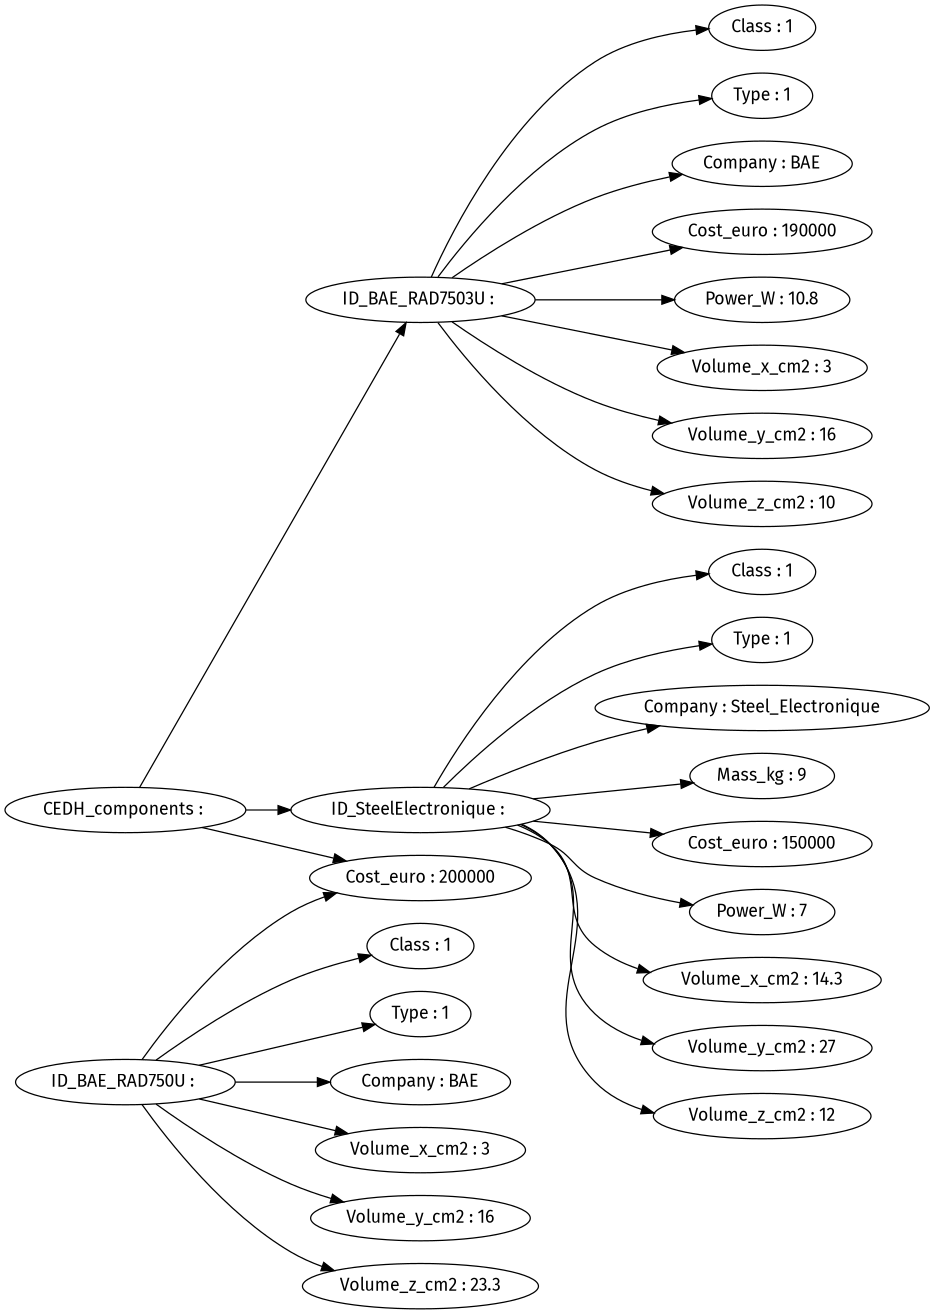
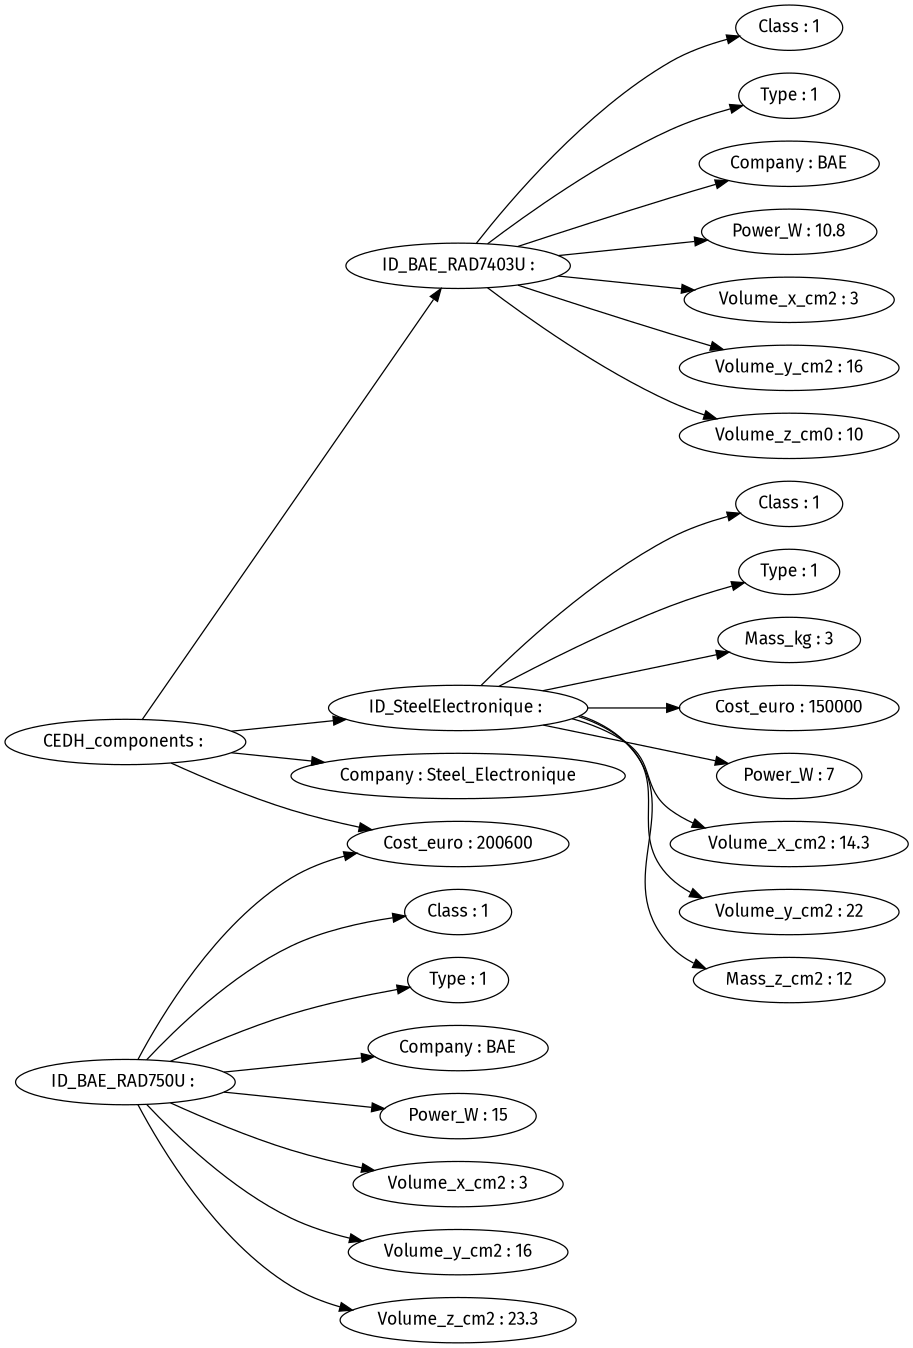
(762, 232) -> none
(420, 300) -> (458, 266)
(762, 504) -> (789, 436)
(557, 755) -> (272, 757)
(762, 776) -> (789, 640)
(420, 878) -> (458, 844)
(762, 1048) -> (789, 912)
none -> (458, 1116)
(762, 1116) -> (789, 980)
